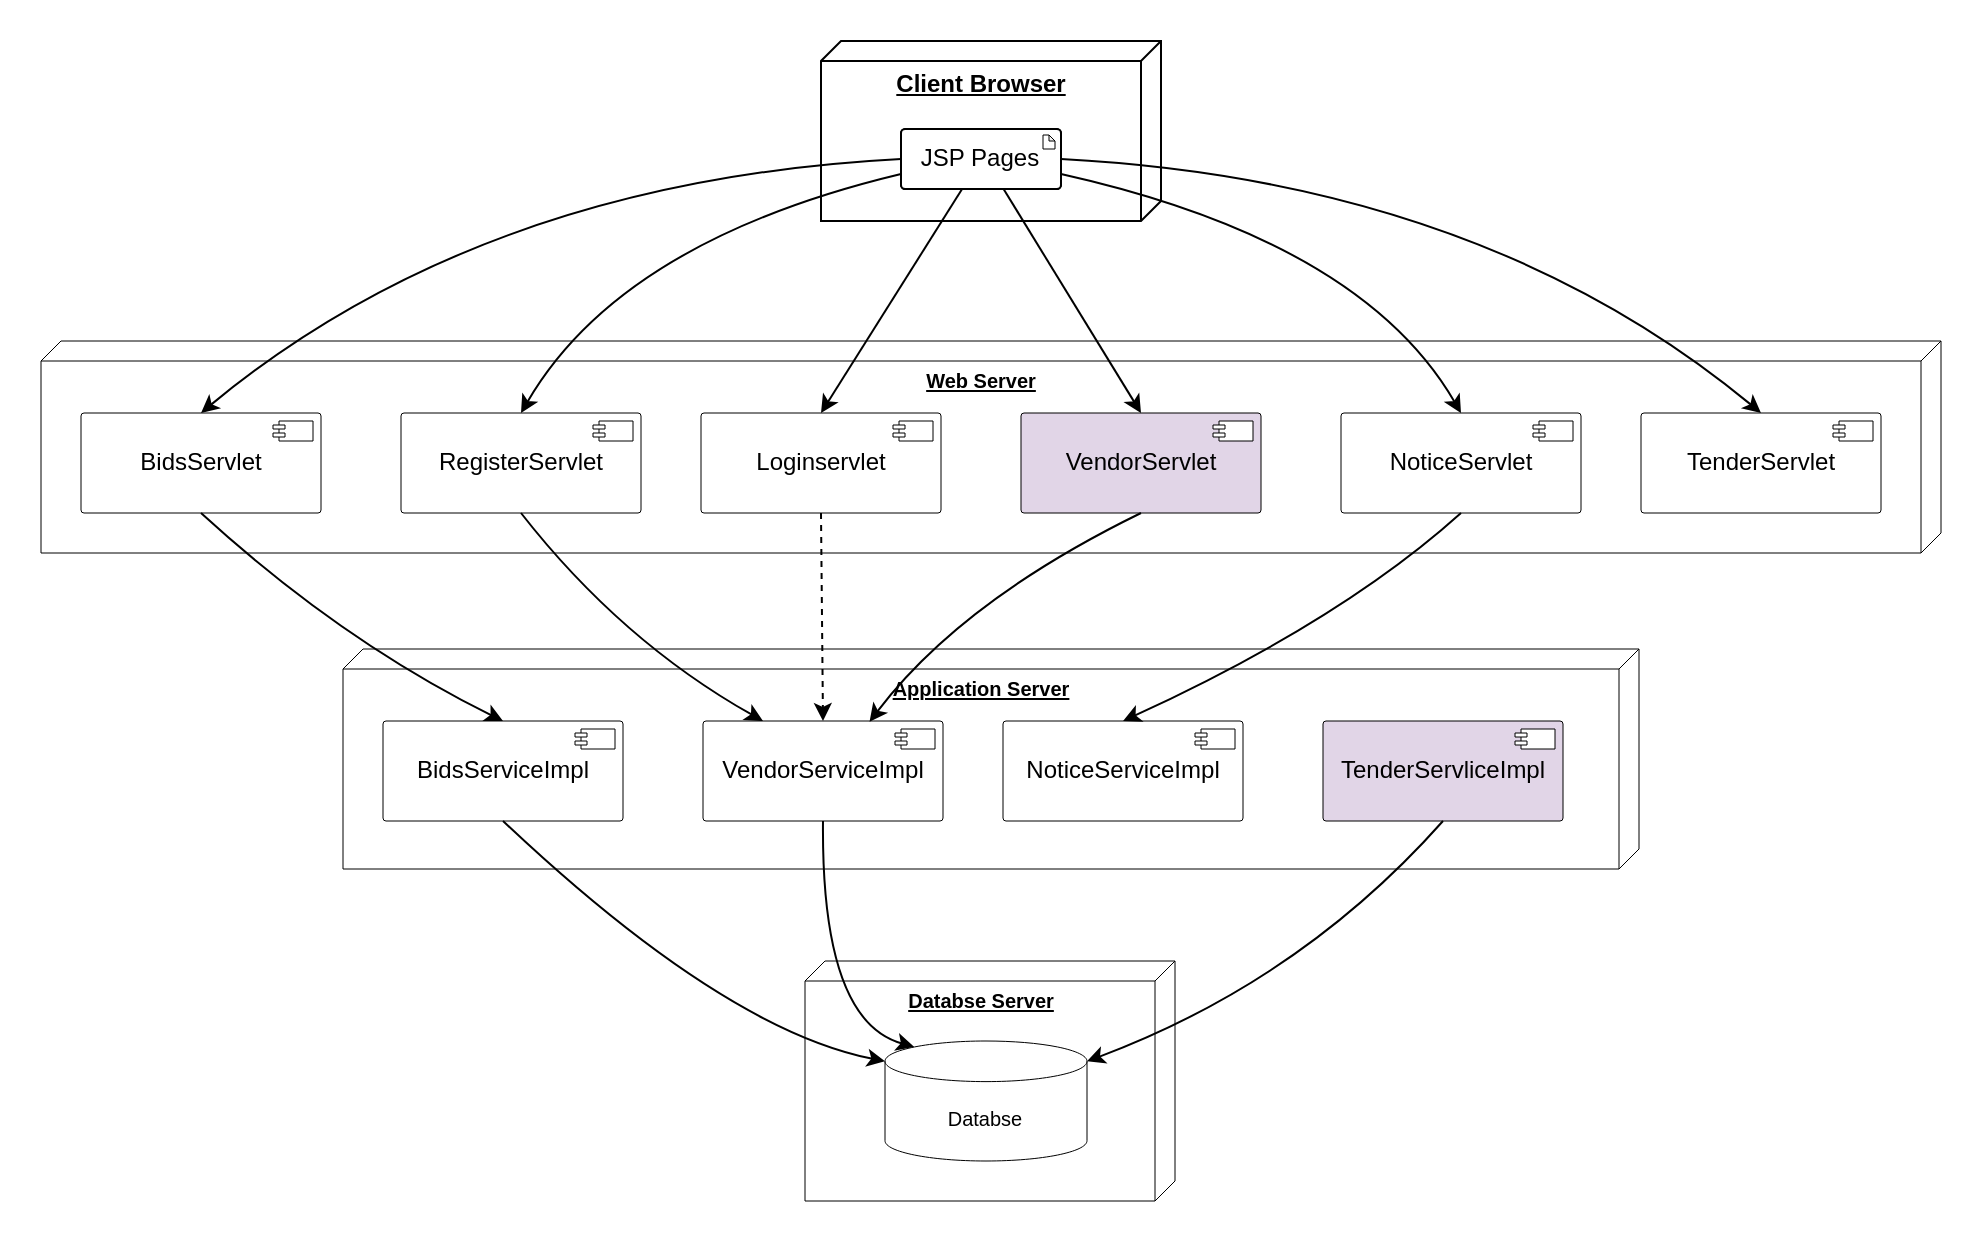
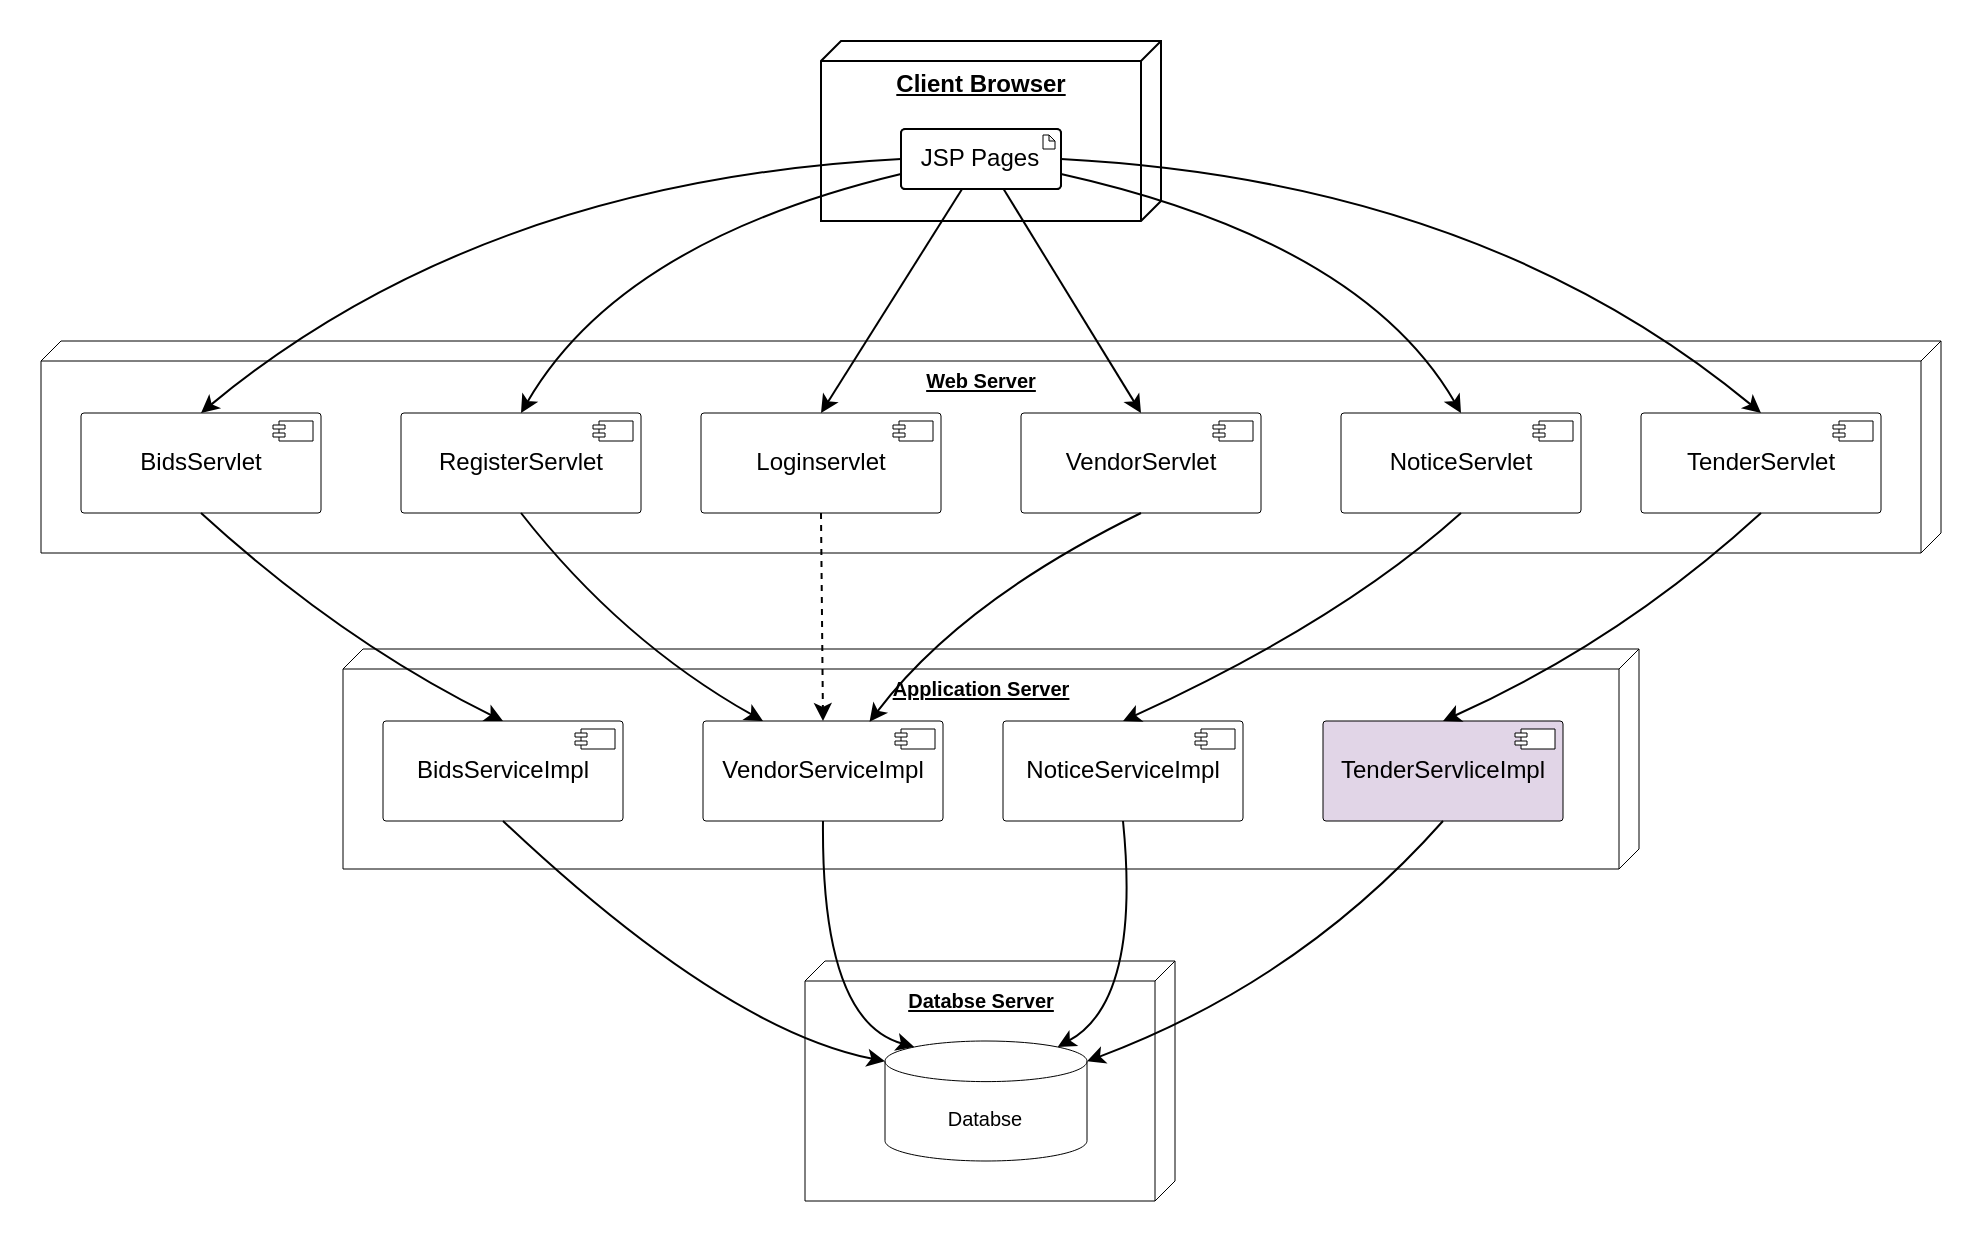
(1141, 463) -> (1141, 463)
none -> (1616, 627)
none -> (1123, 939)
